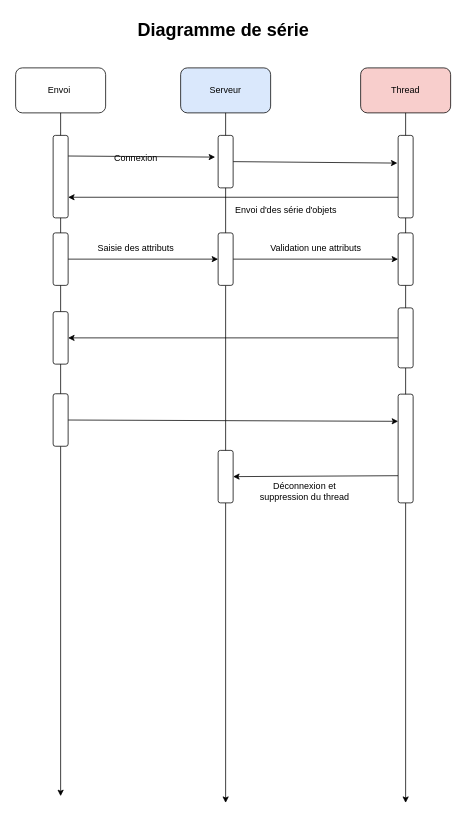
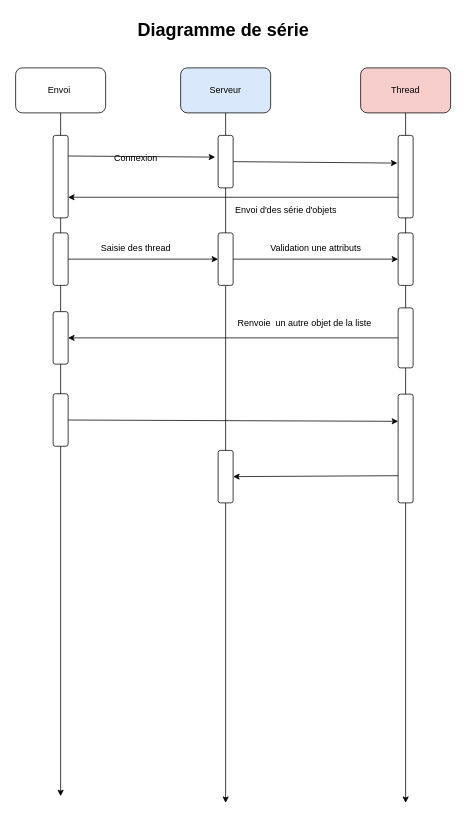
(136, 248) -> (136, 248)
none -> (304, 323)
(304, 492) -> none
